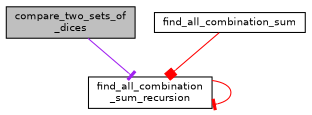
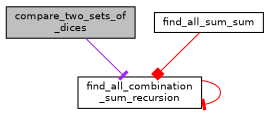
(230, 23) -> (209, 23)
